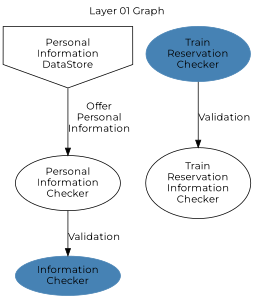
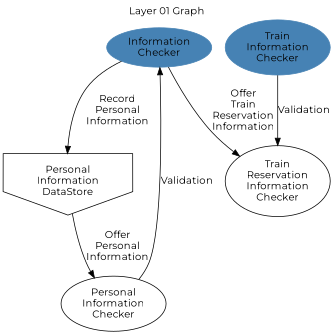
(198, 54) -> (278, 47)
none -> (82, 95)
none -> (196, 113)
